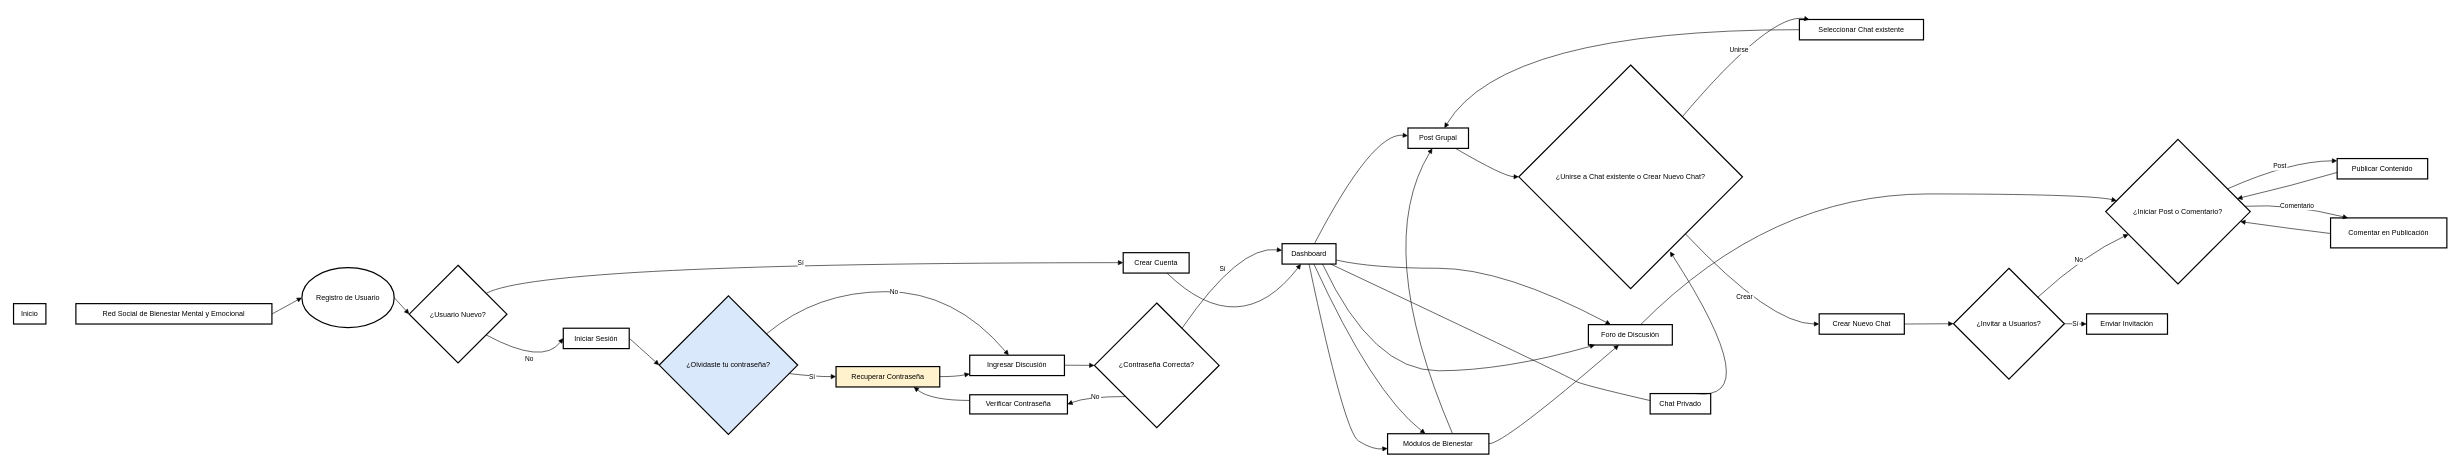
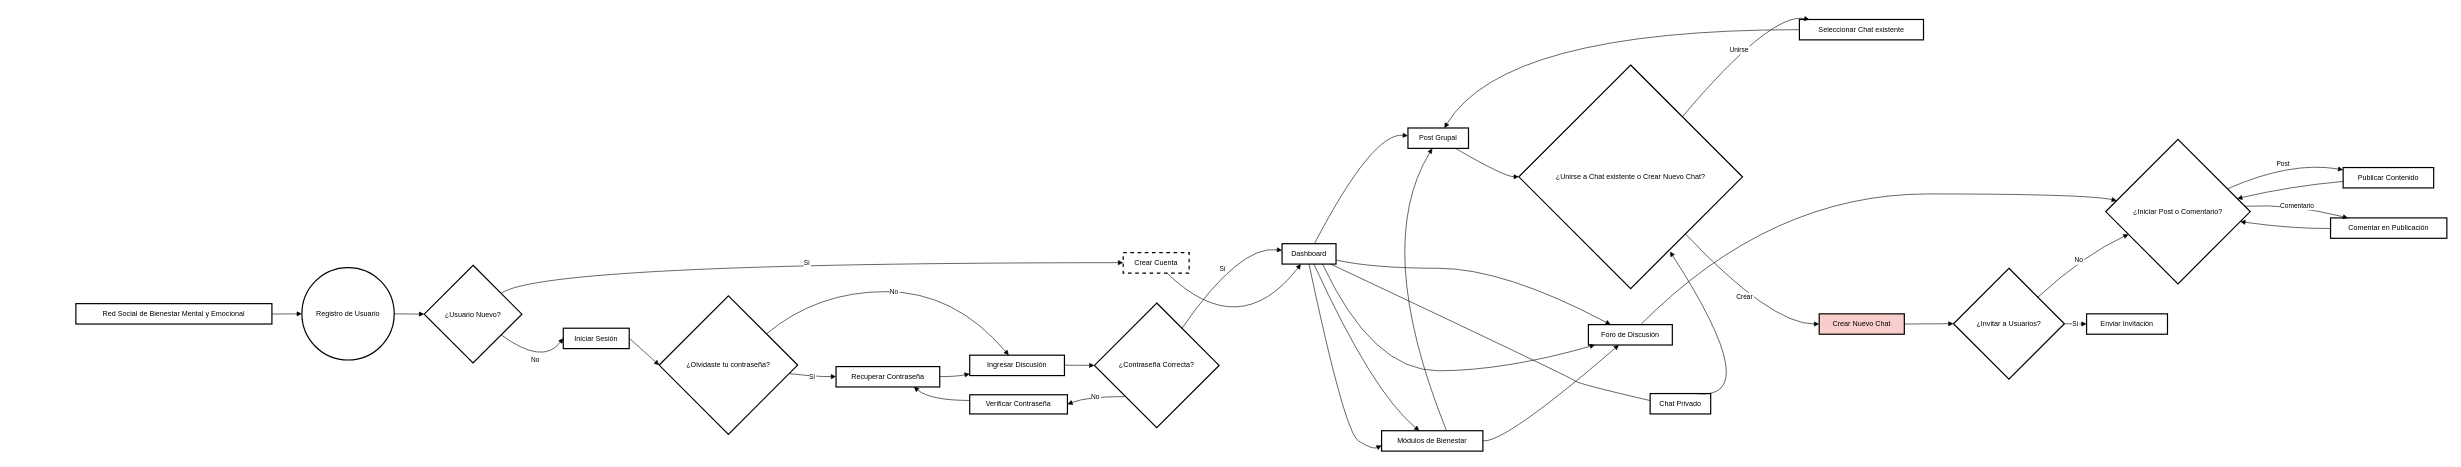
(2383, 169) -> (2389, 178)
(2390, 233) -> (2390, 228)
(1156, 263) -> (1156, 263)
(347, 298) -> (347, 314)
(29, 314) -> none
(457, 314) -> (472, 314)
(1862, 324) -> (1862, 324)
(728, 365) -> (728, 365)
(887, 377) -> (887, 377)
(1438, 444) -> (1432, 441)
